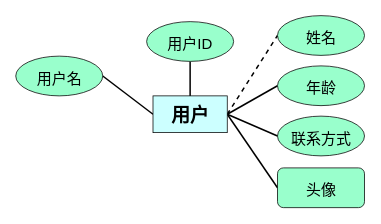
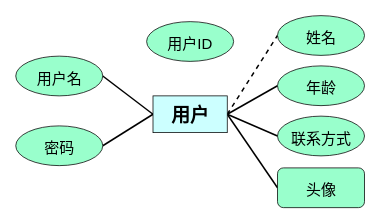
(190, 78) -> none
none -> (127, 131)
none -> (59, 146)
